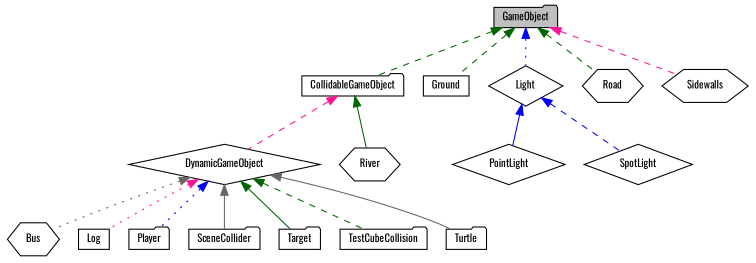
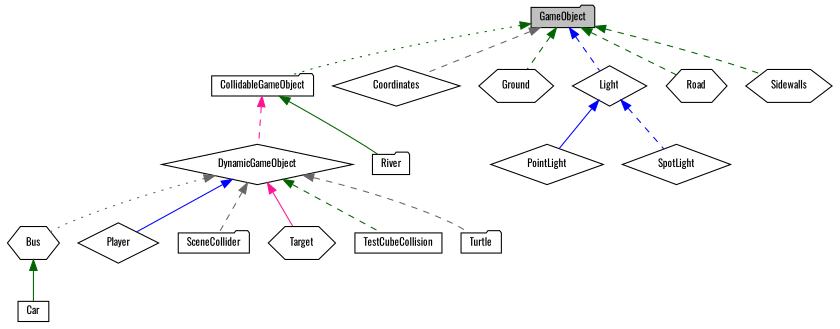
(526, 52) -> (588, 54)
(619, 53) -> (684, 50)
(434, 54) -> (404, 47)
none -> (396, 86)
(446, 86) -> (516, 86)
(370, 164) -> (391, 164)
(367, 199) -> (393, 200)
(179, 209) -> (180, 208)
(269, 209) -> (283, 209)
(224, 212) -> (231, 212)
(94, 239) -> none
(149, 239) -> (118, 243)
(300, 239) -> (302, 243)
(384, 239) -> (398, 243)
none -> (33, 311)
